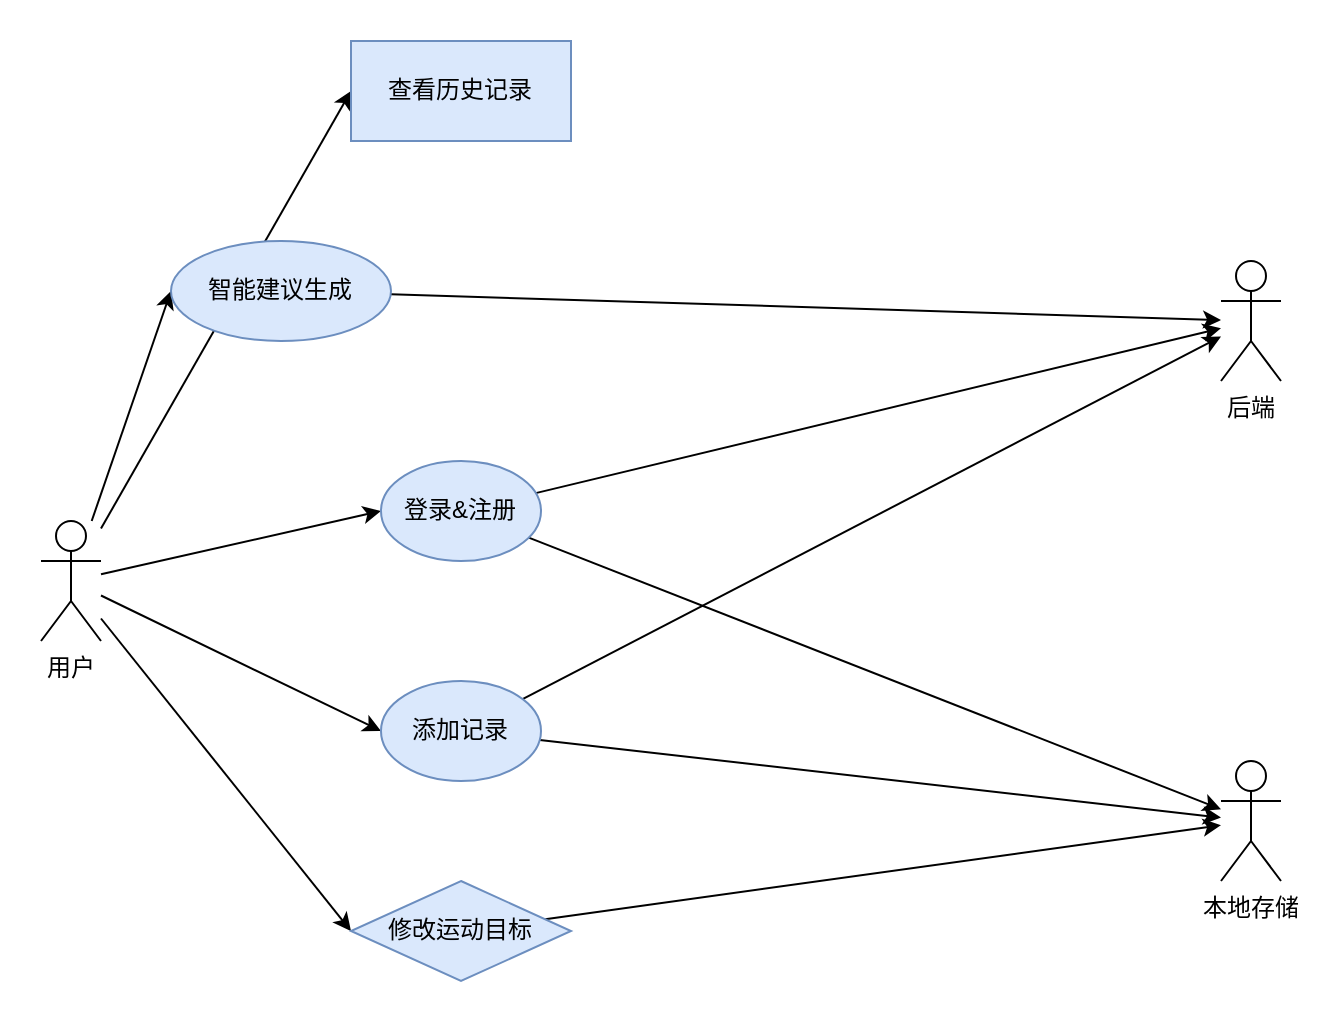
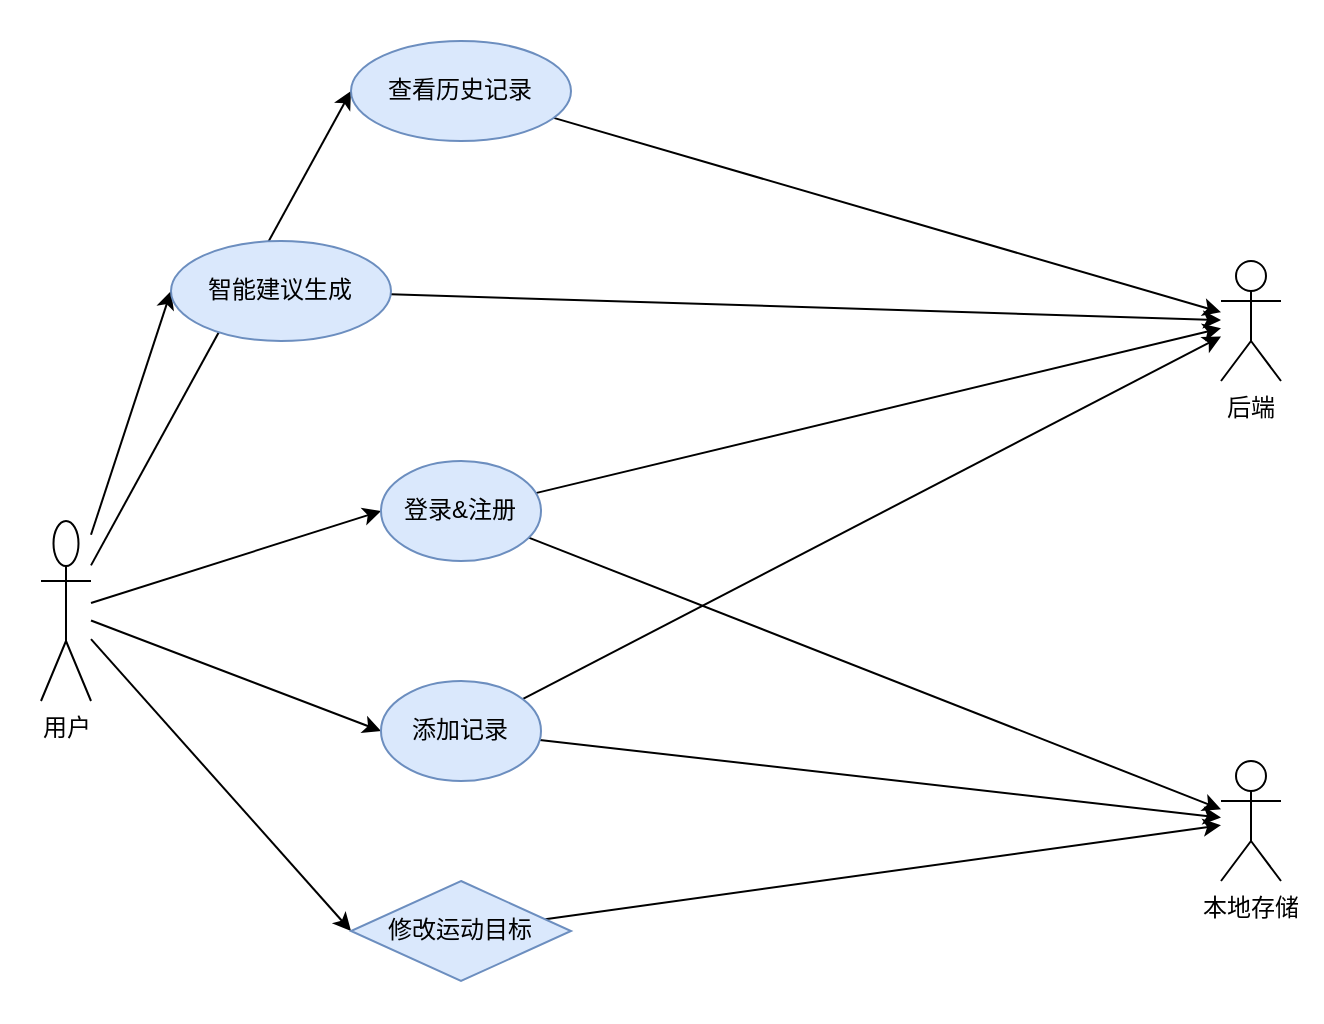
(461, 91) -> (461, 91)
none -> (881, 213)
(71, 581) -> (66, 611)
